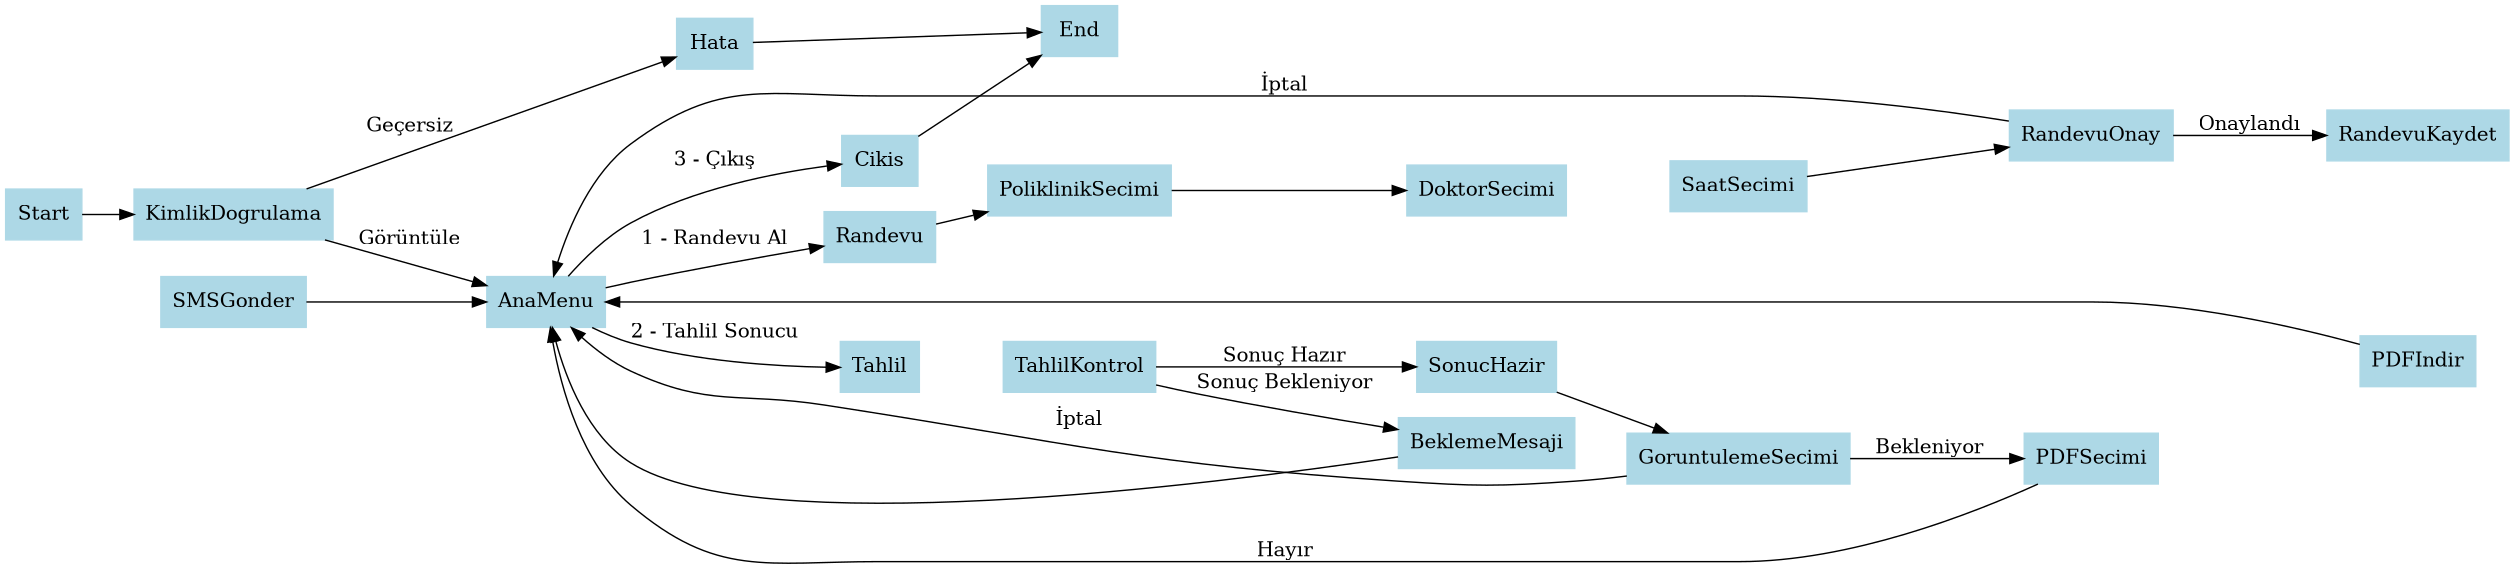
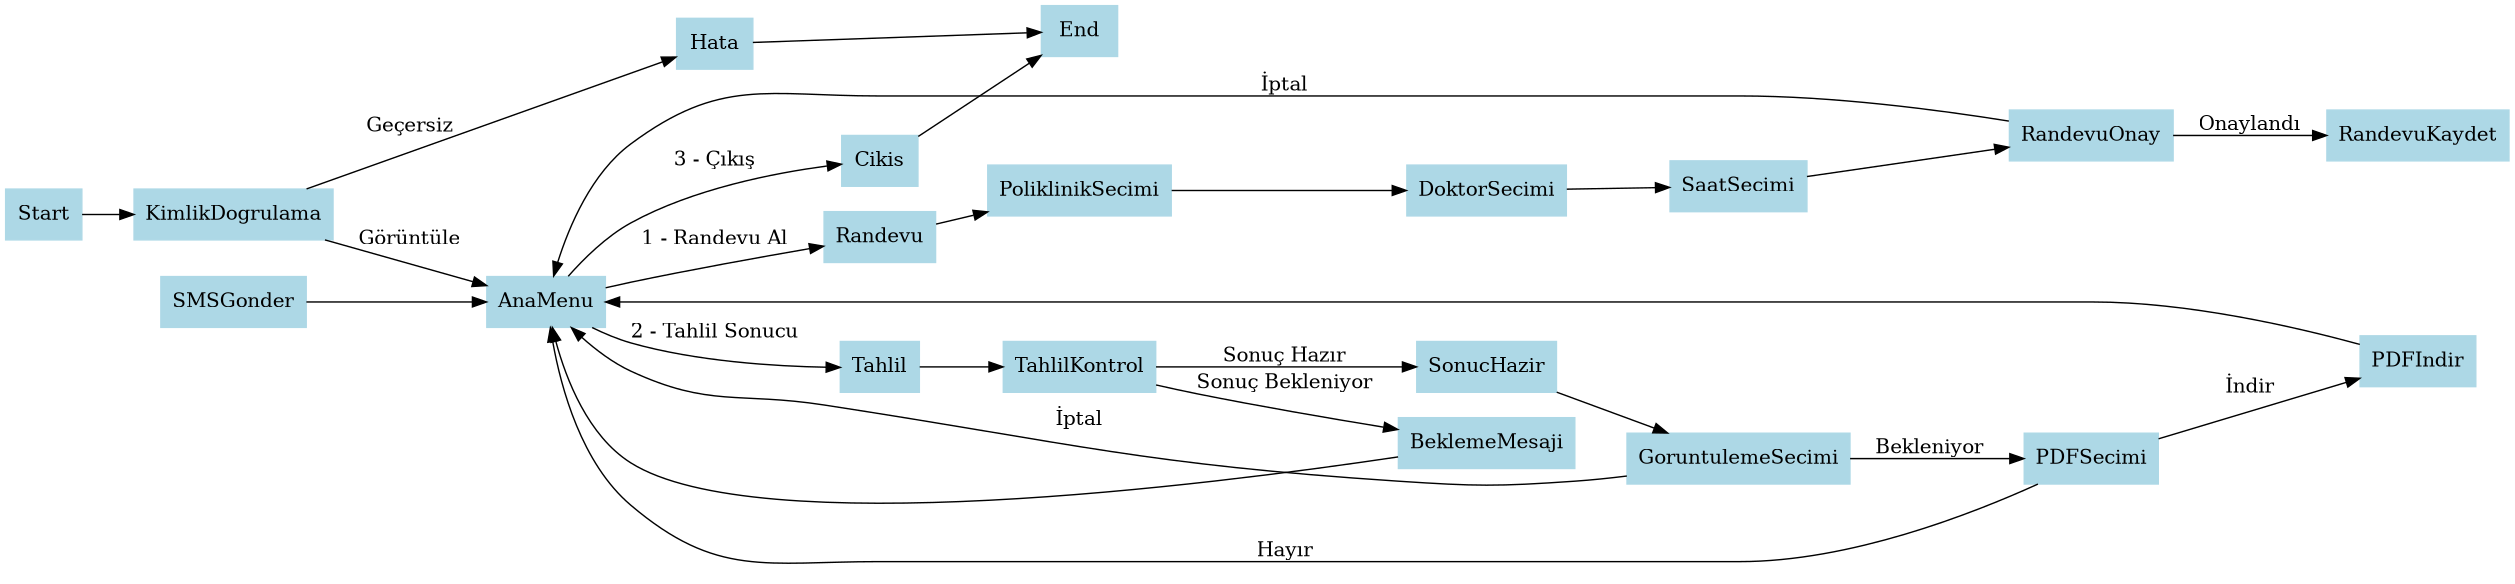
none -> (1611, 188)
none -> (954, 367)
none -> (2252, 411)
